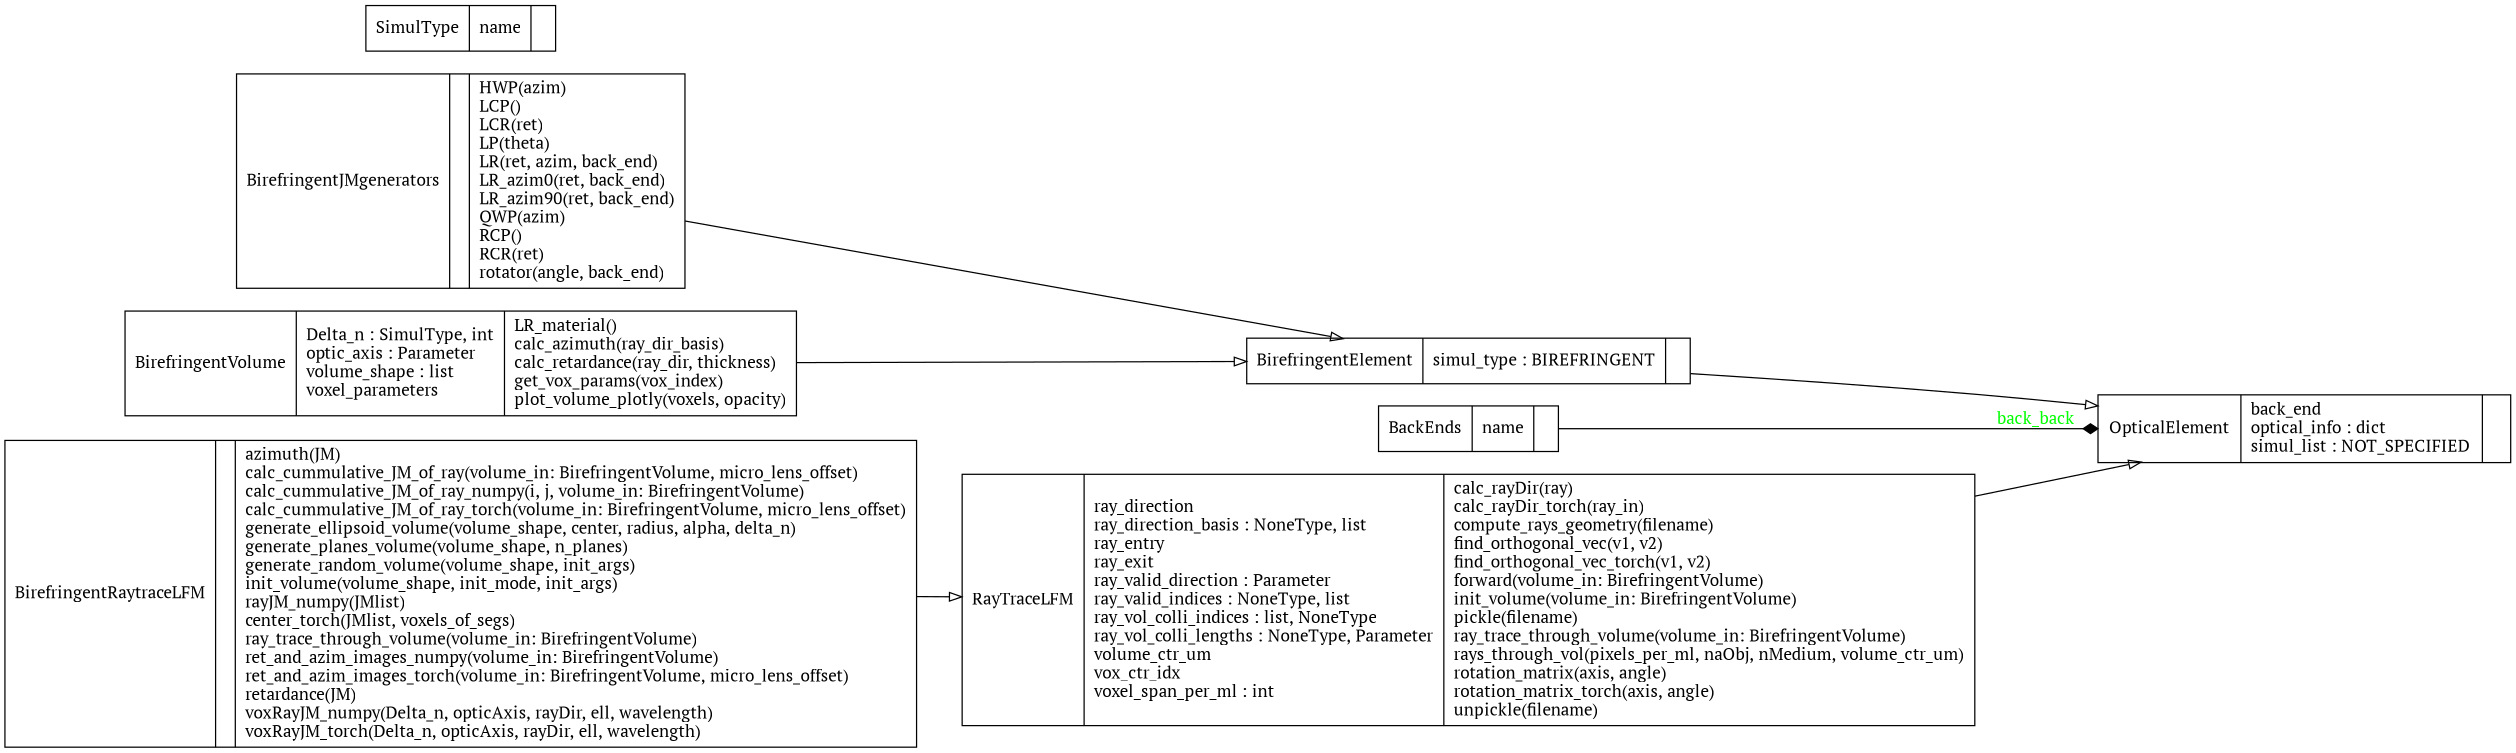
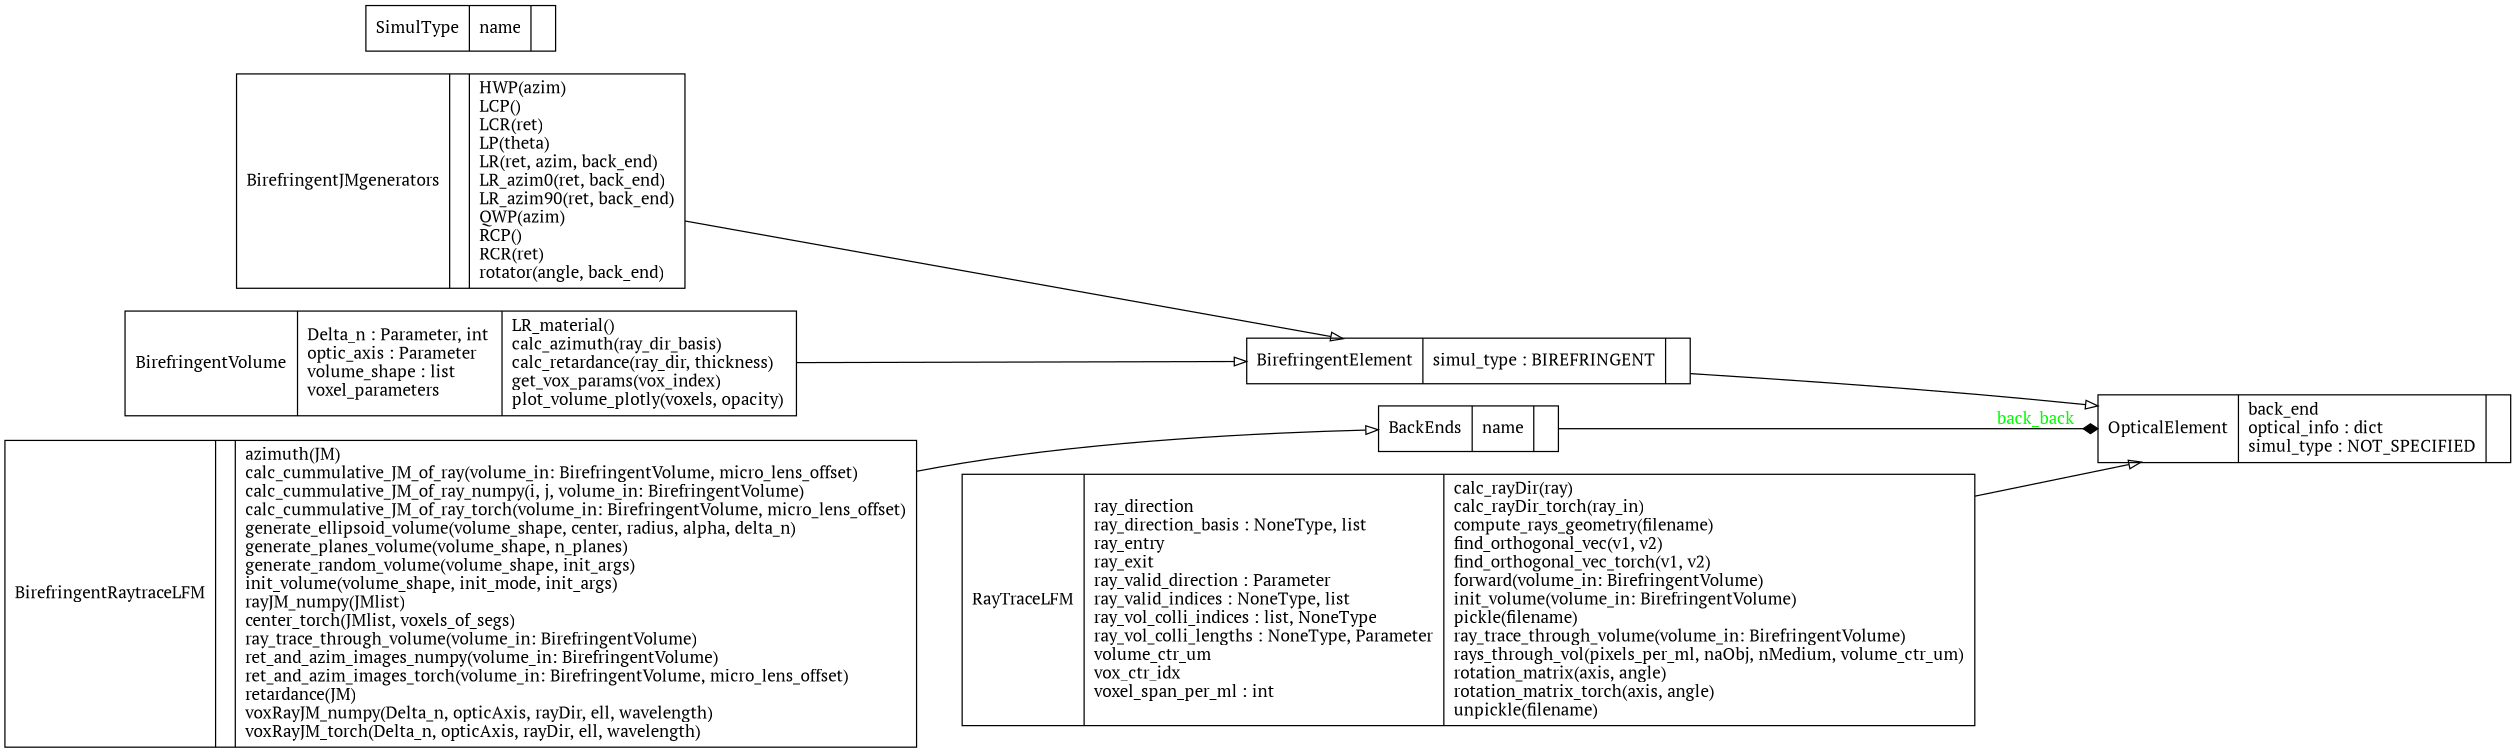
(400, 335) -> (399, 335)
(2360, 447) -> (2362, 447)
(933, 597) -> (1140, 442)
